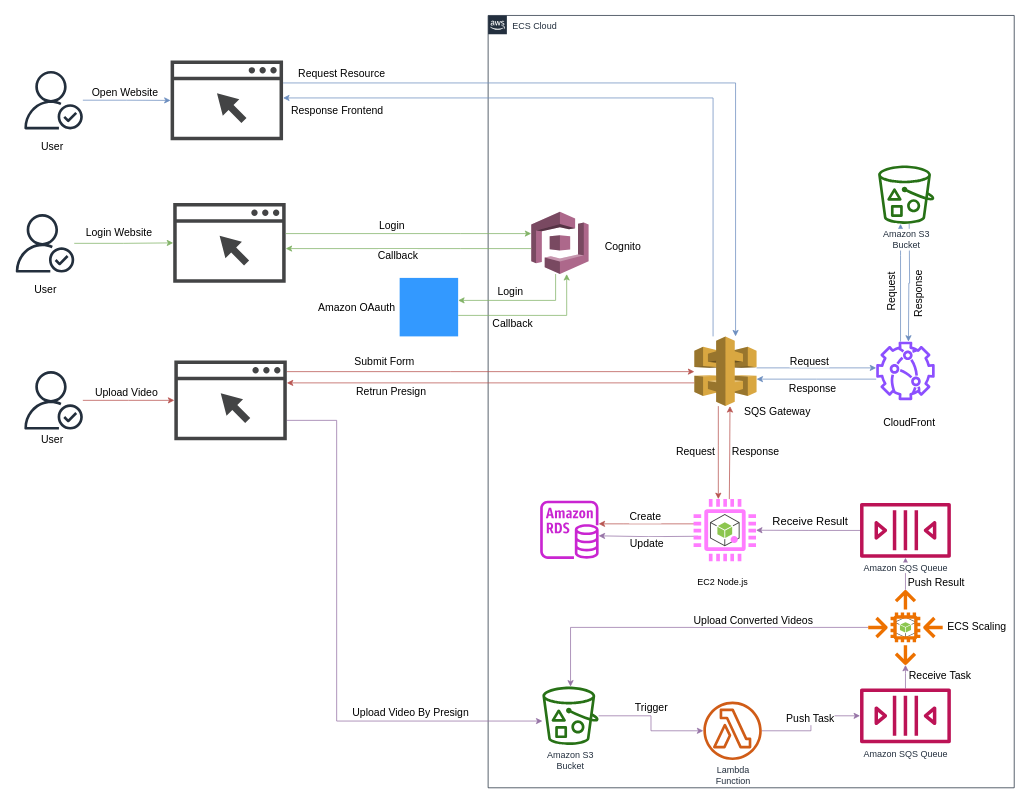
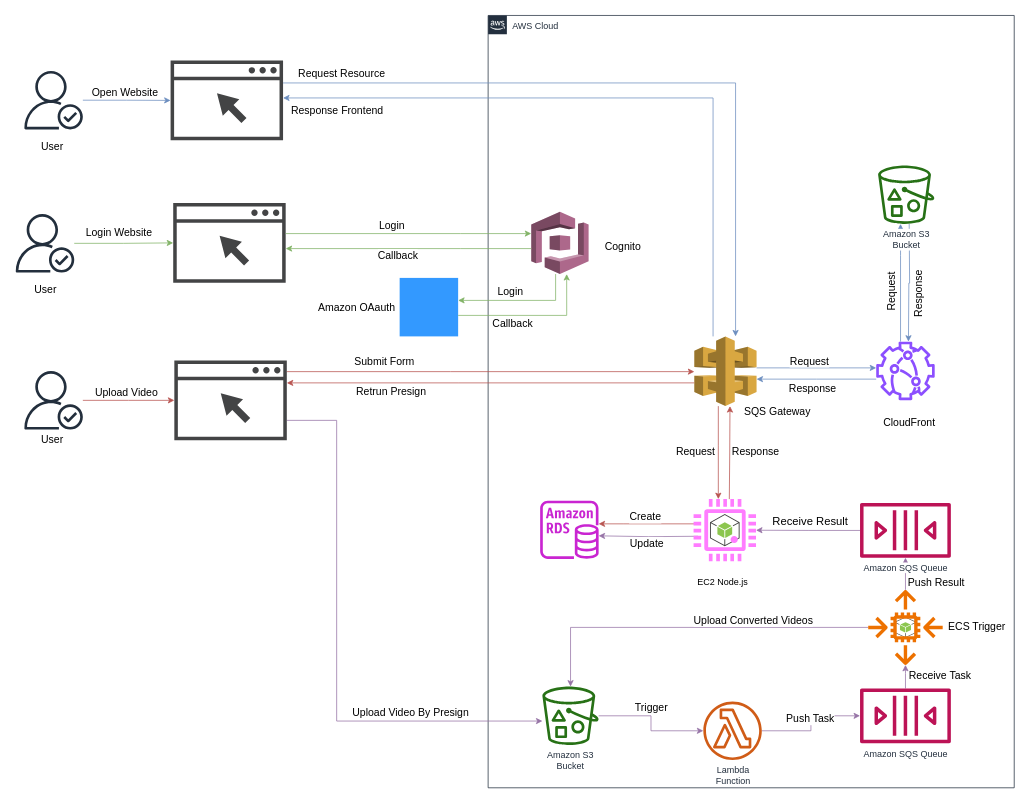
(533, 26) -> (533, 26)
(977, 627) -> (977, 627)
